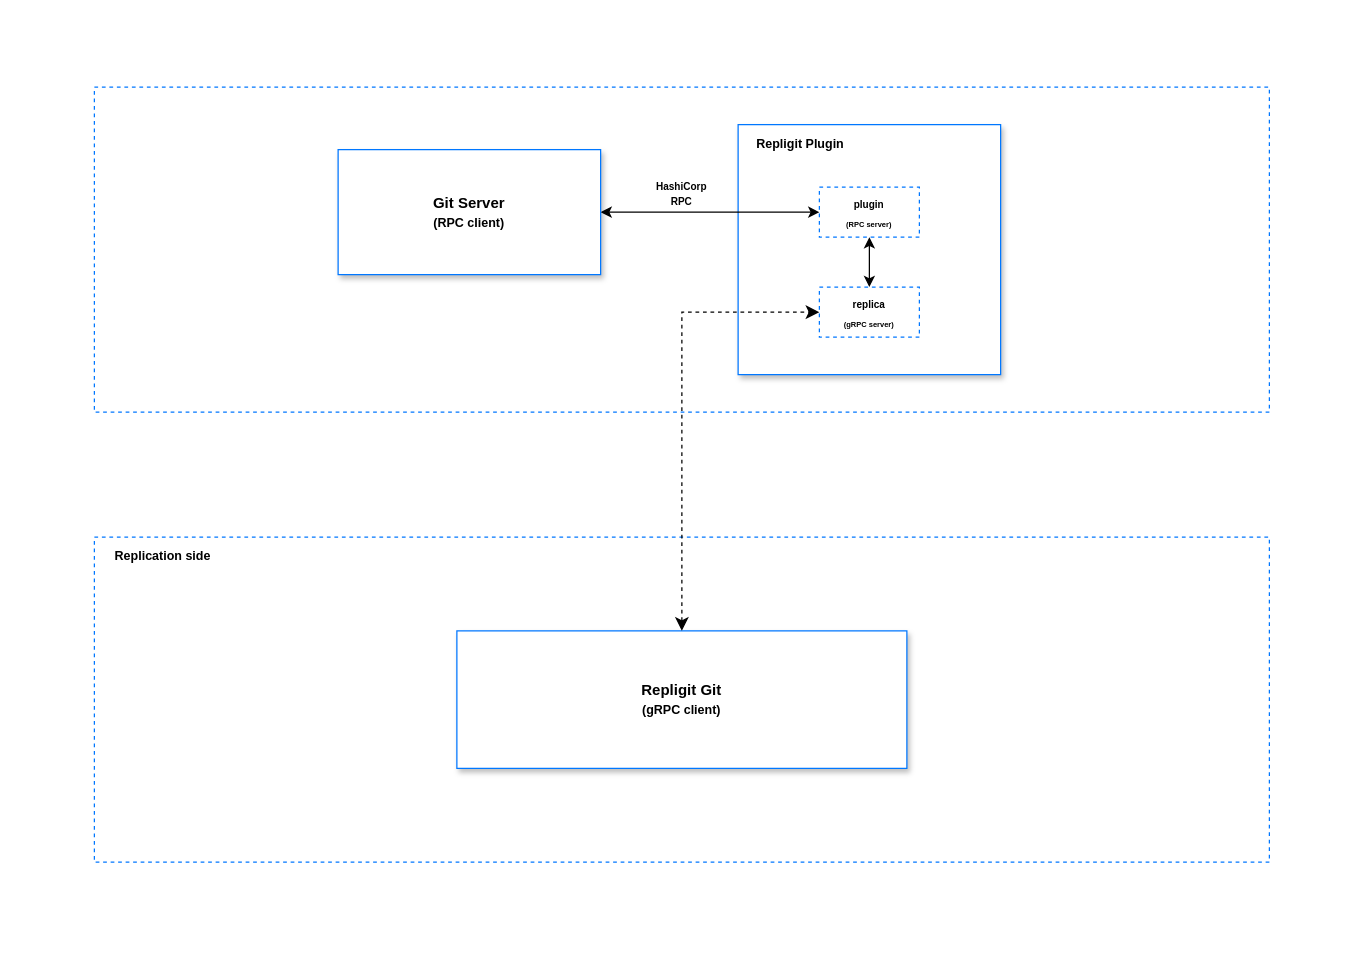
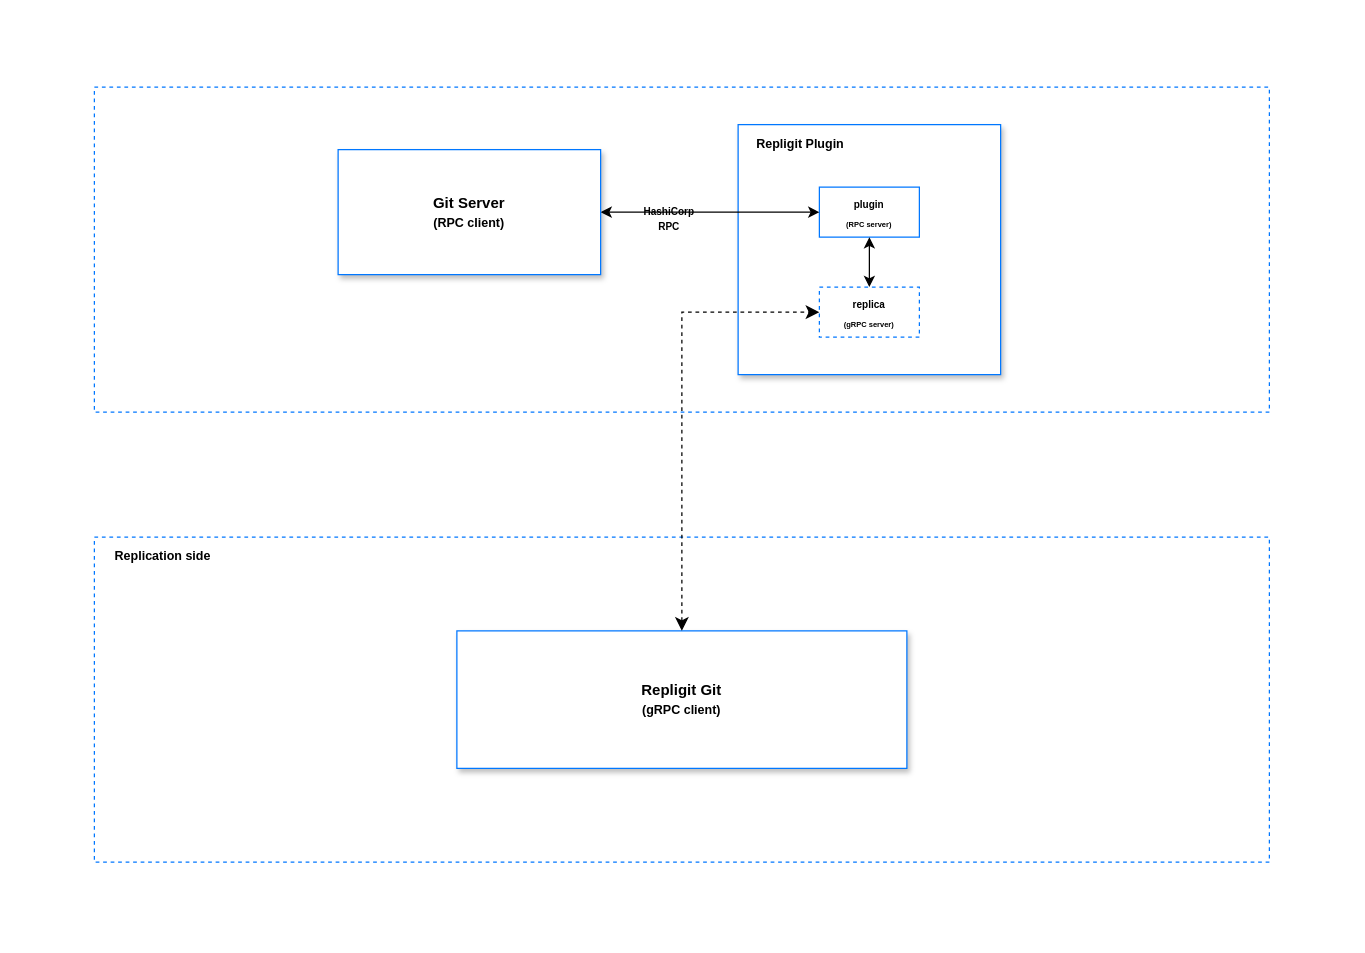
(682, 193) -> (669, 218)
(869, 212) -> (869, 212)
